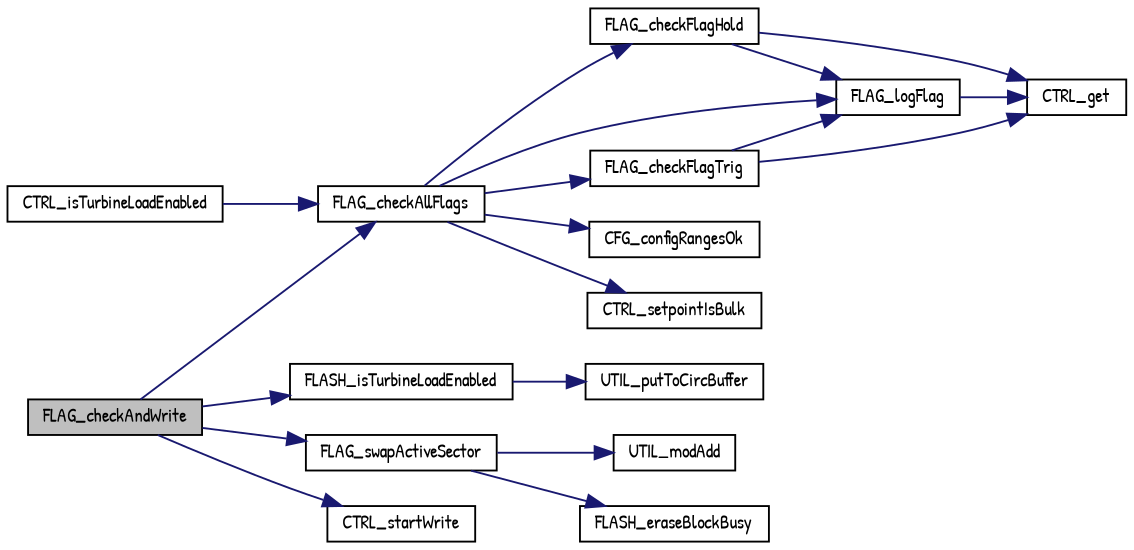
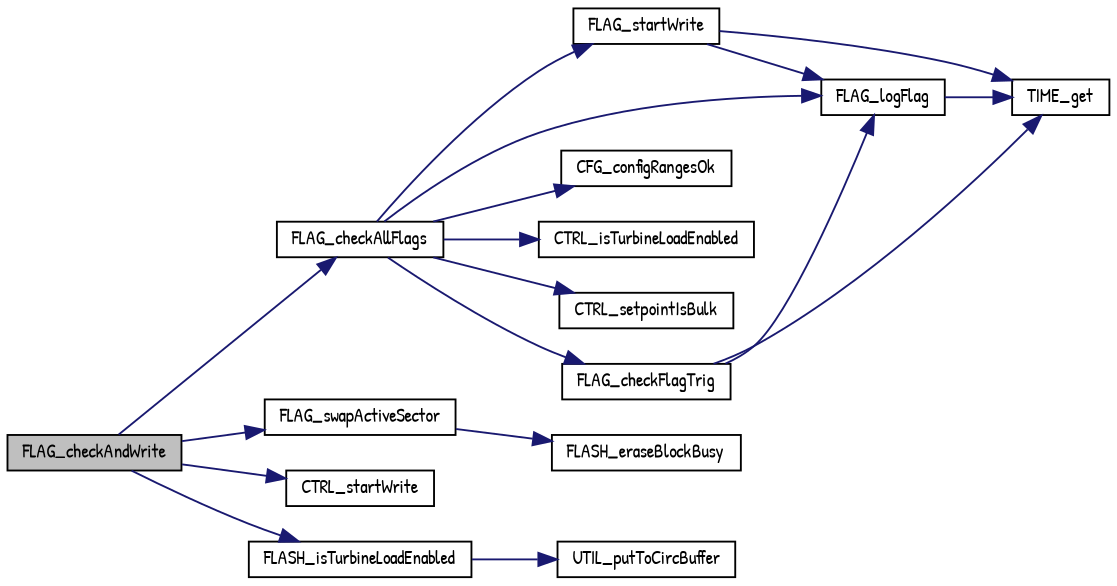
(674, 26) -> (646, 26)
(1077, 97) -> (1061, 97)
(261, 204) -> (482, 239)
(674, 453) -> none
